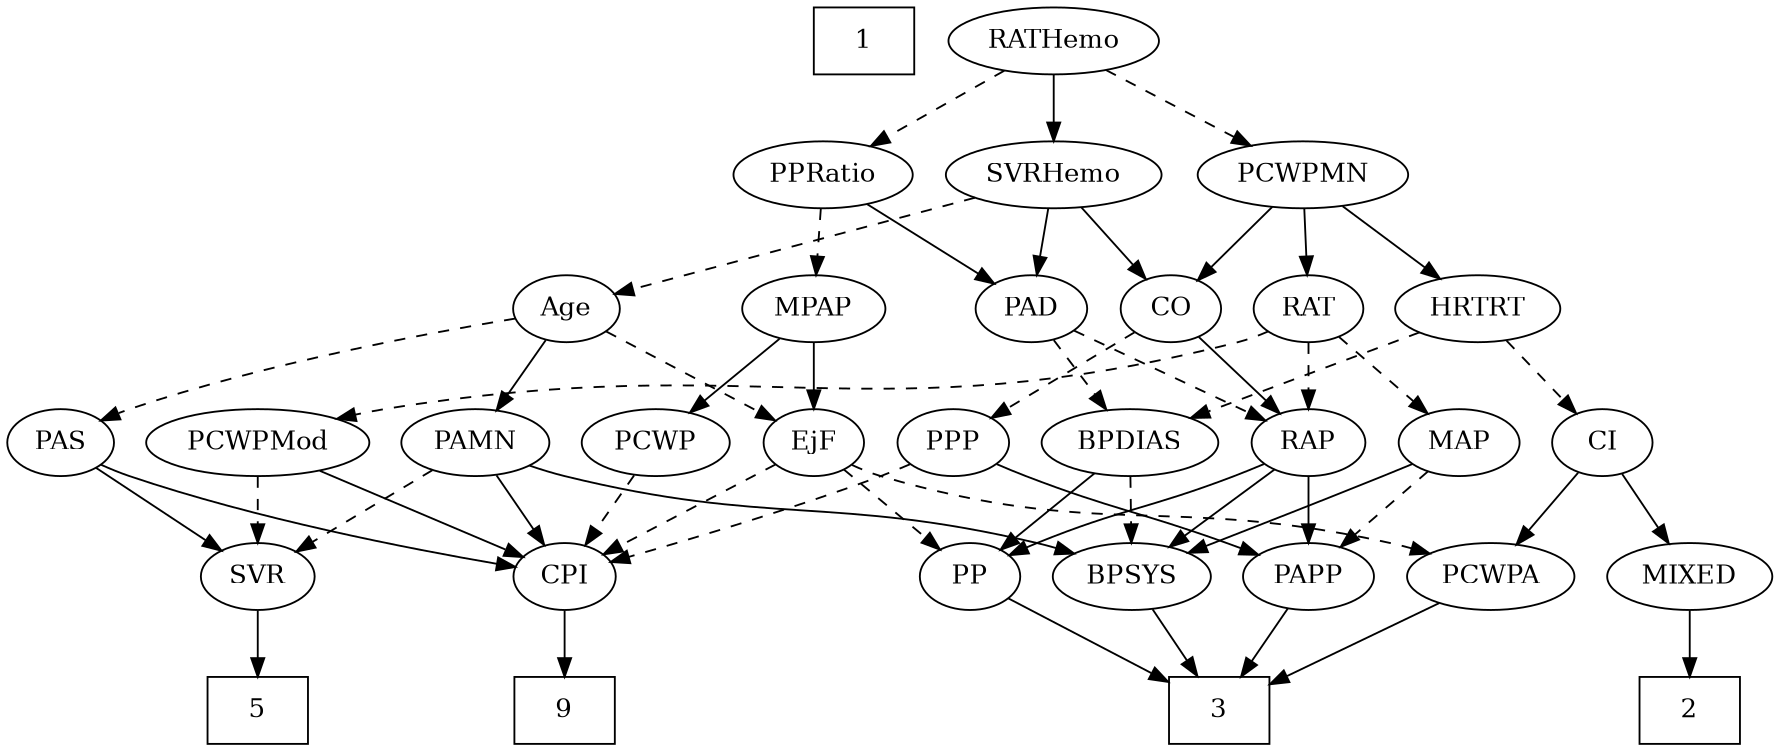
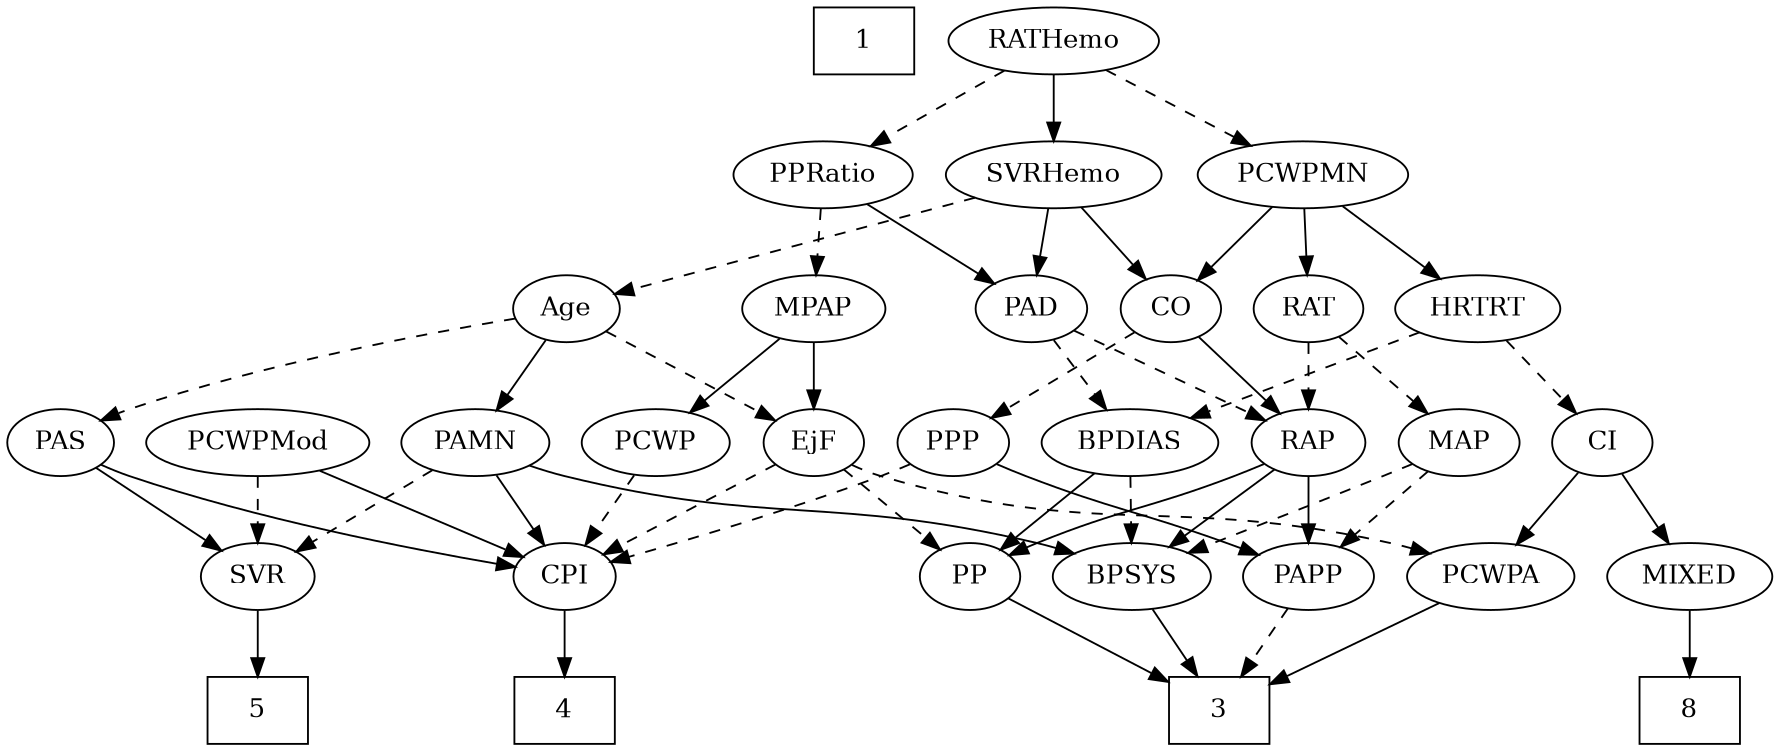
(837, 388) -> none
(1320, 501) -> (1320, 501)
(1270, 635) -> (1270, 635)
(565, 710) -> (565, 710)
(1690, 710) -> (1690, 710)
